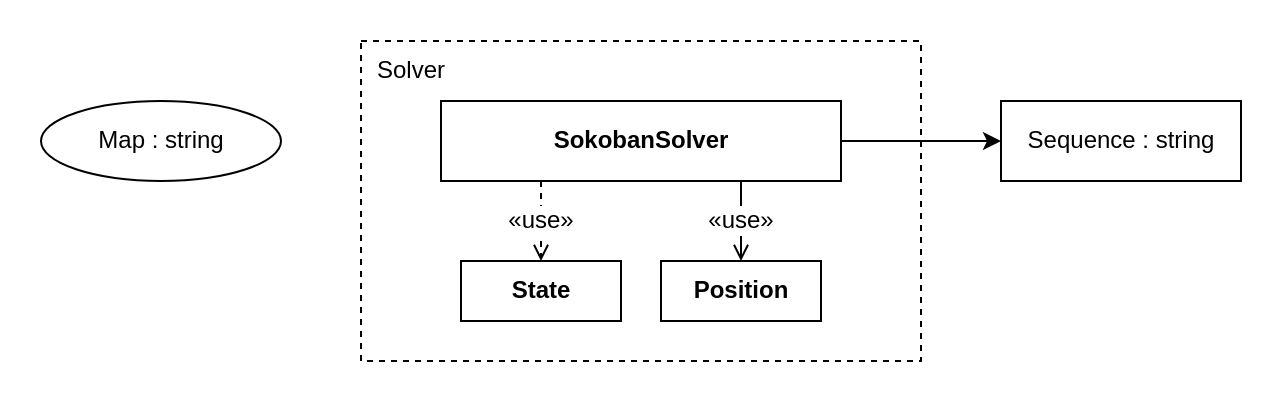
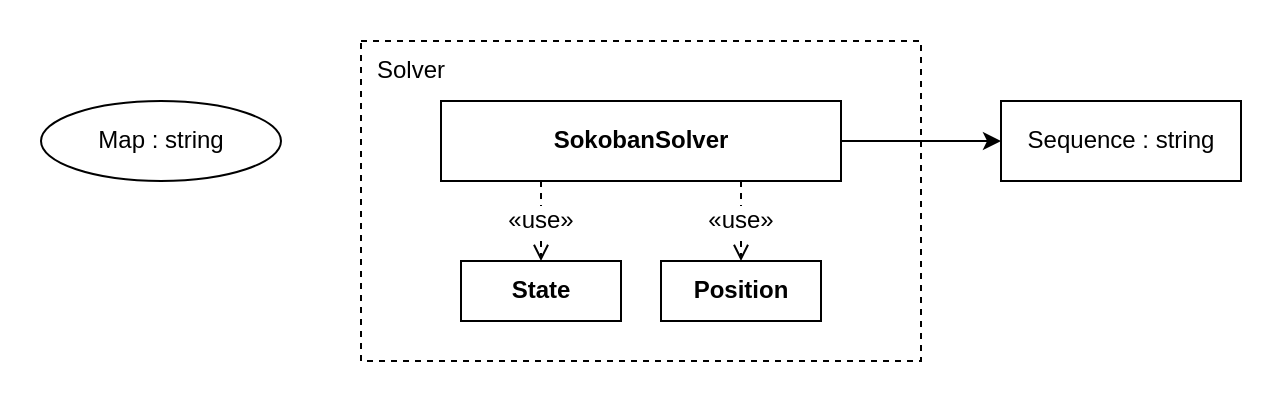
(741, 194) -> (741, 194)
